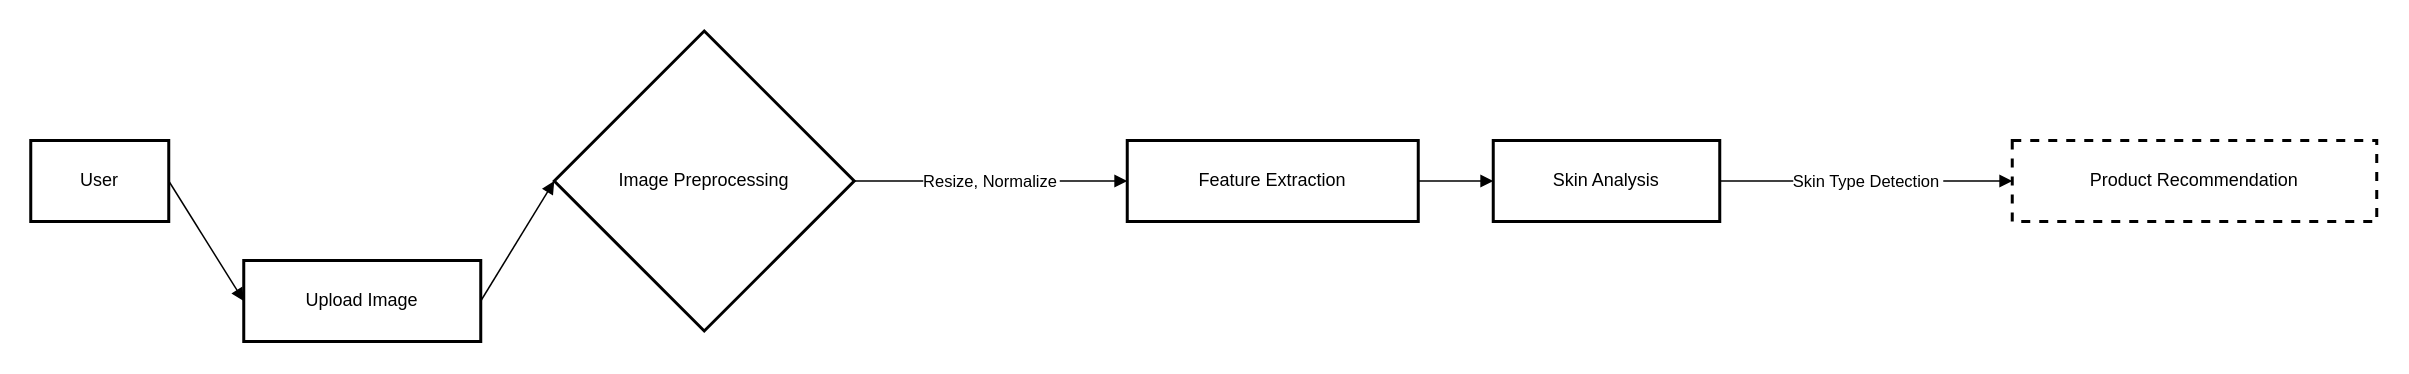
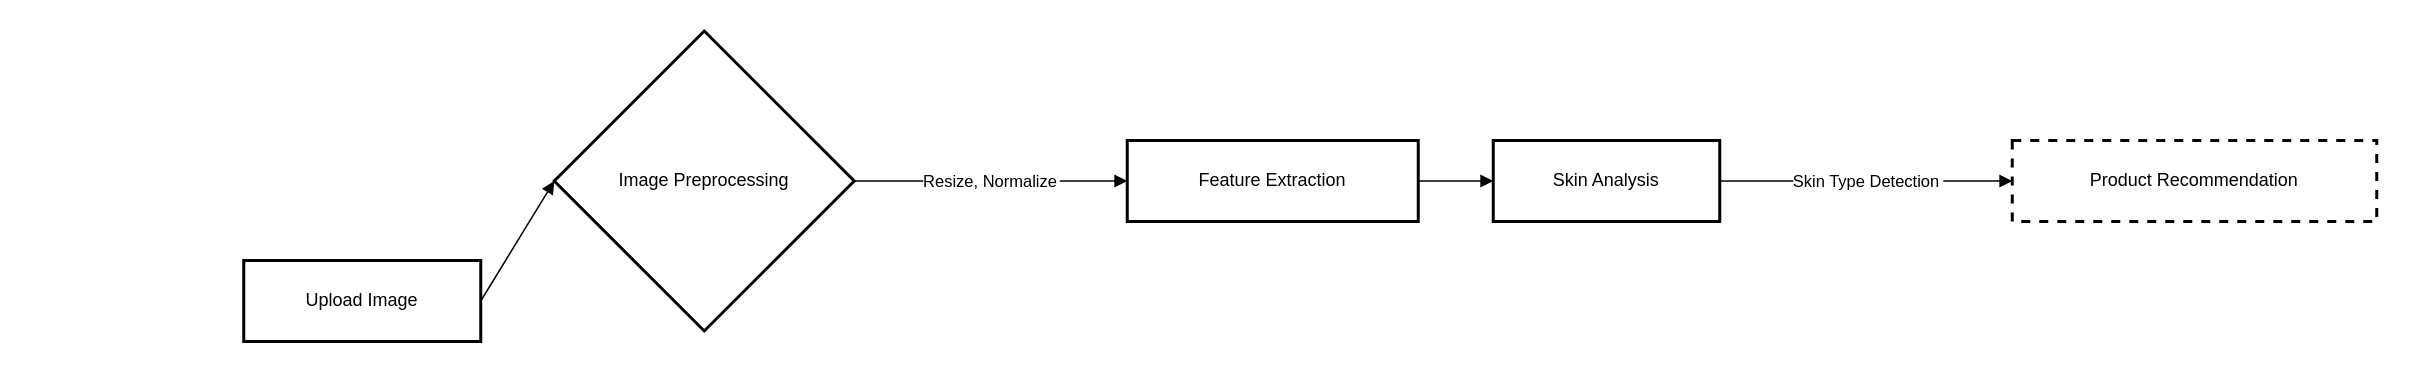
(100, 181) -> none
(203, 236) -> none
